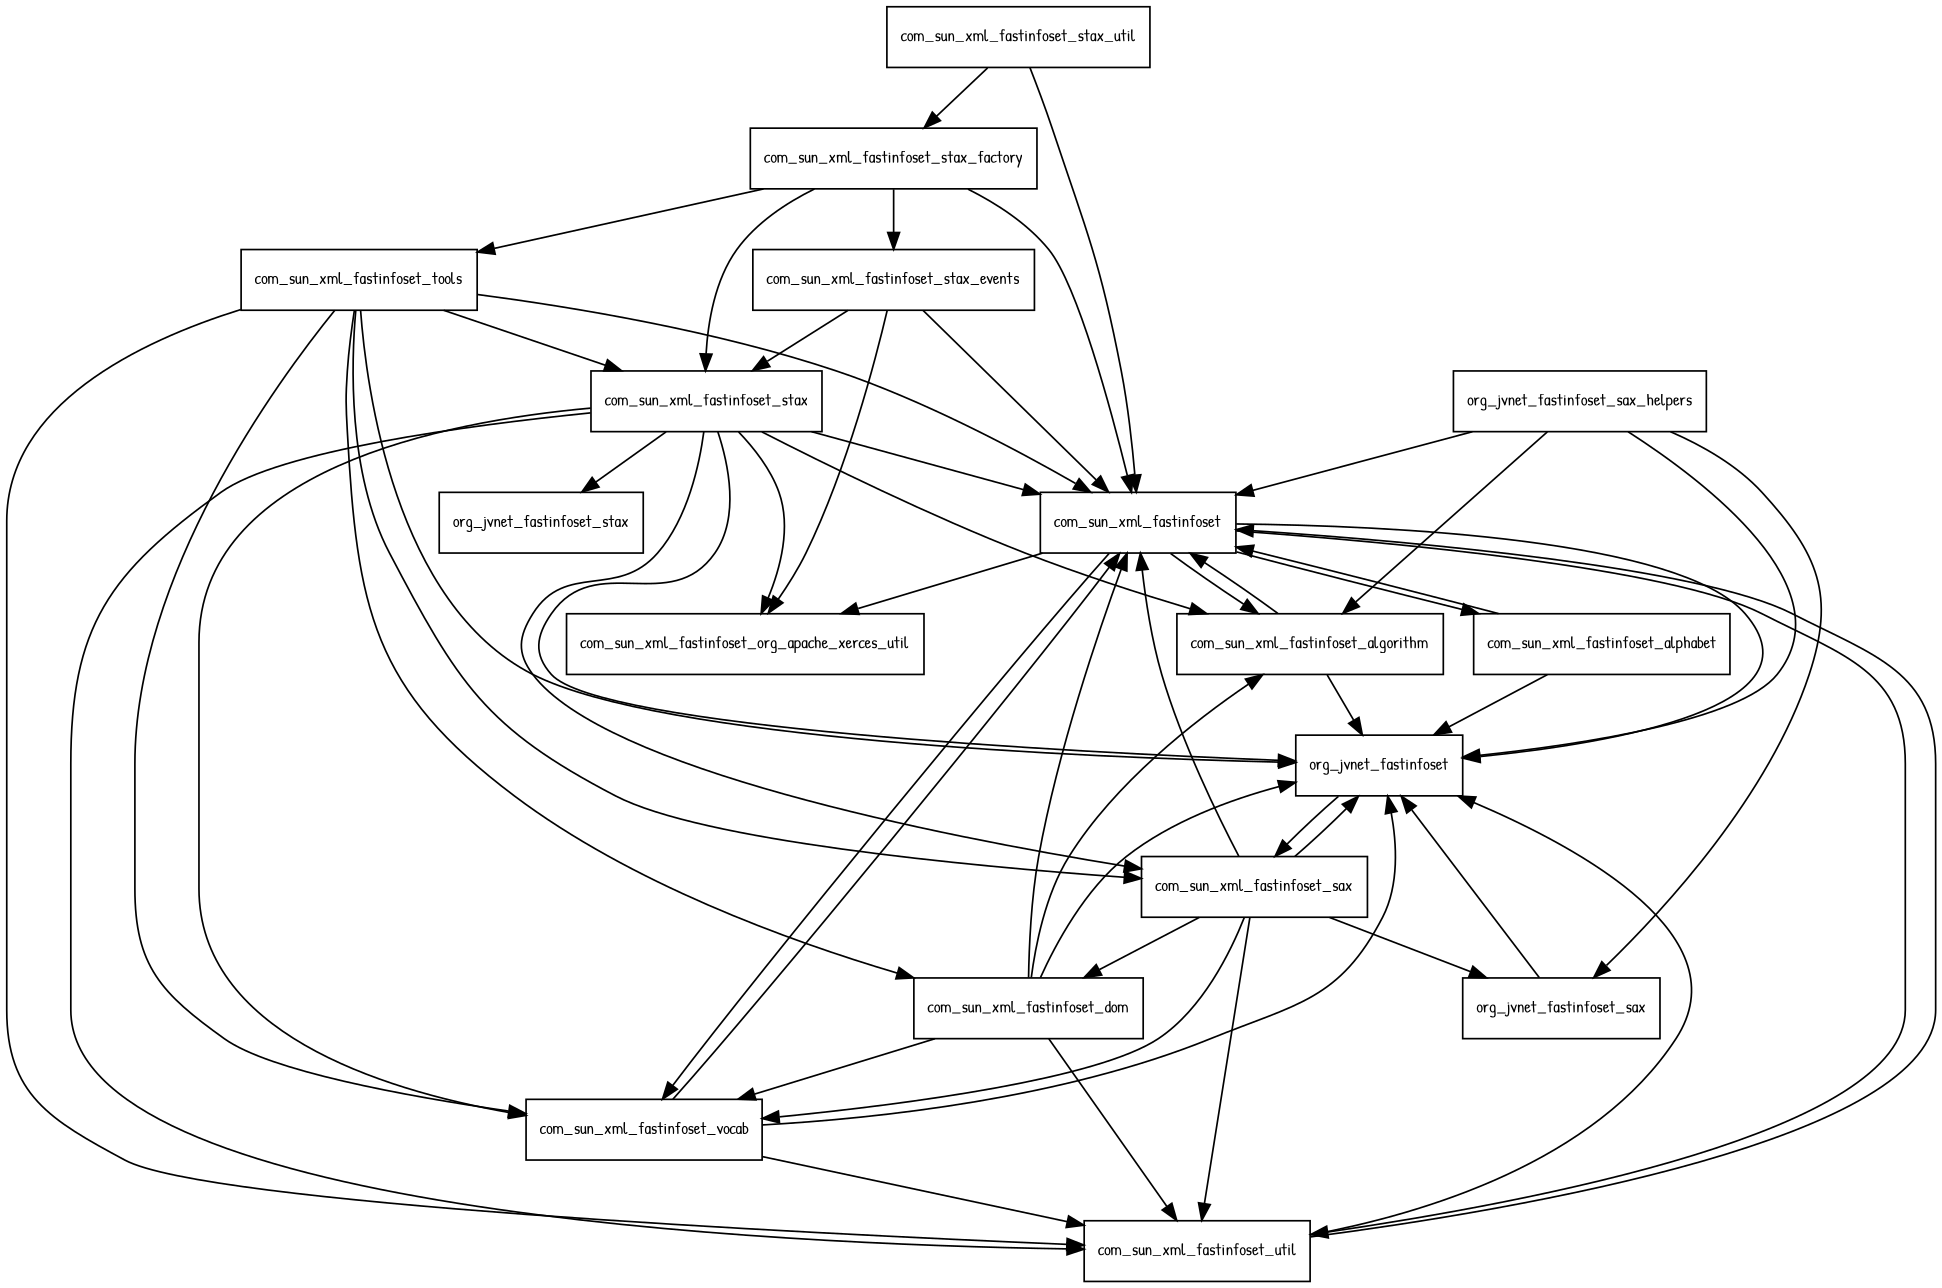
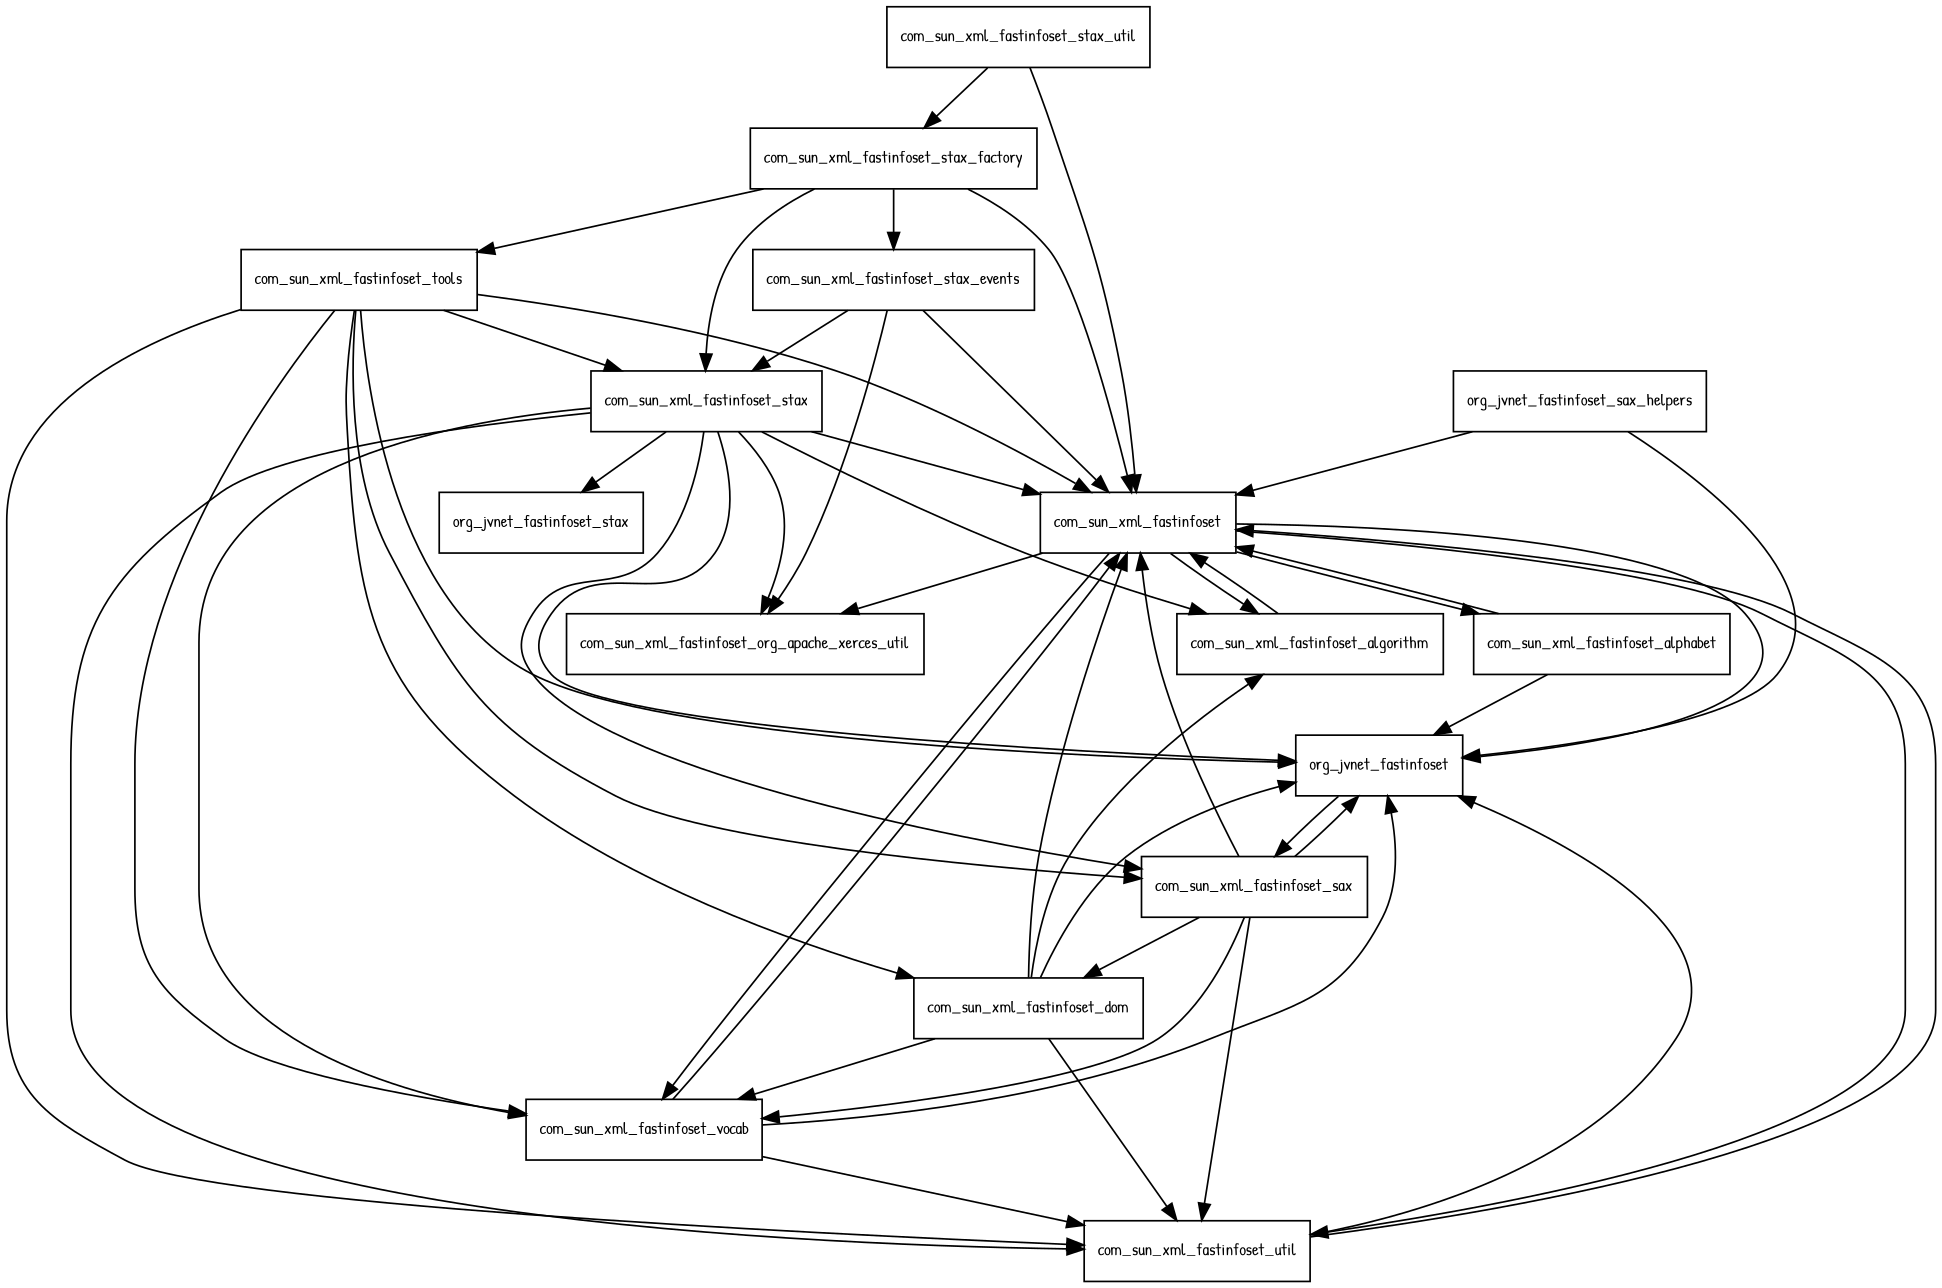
(1452, 517) -> none
(1340, 697) -> none
(1561, 1008) -> none
